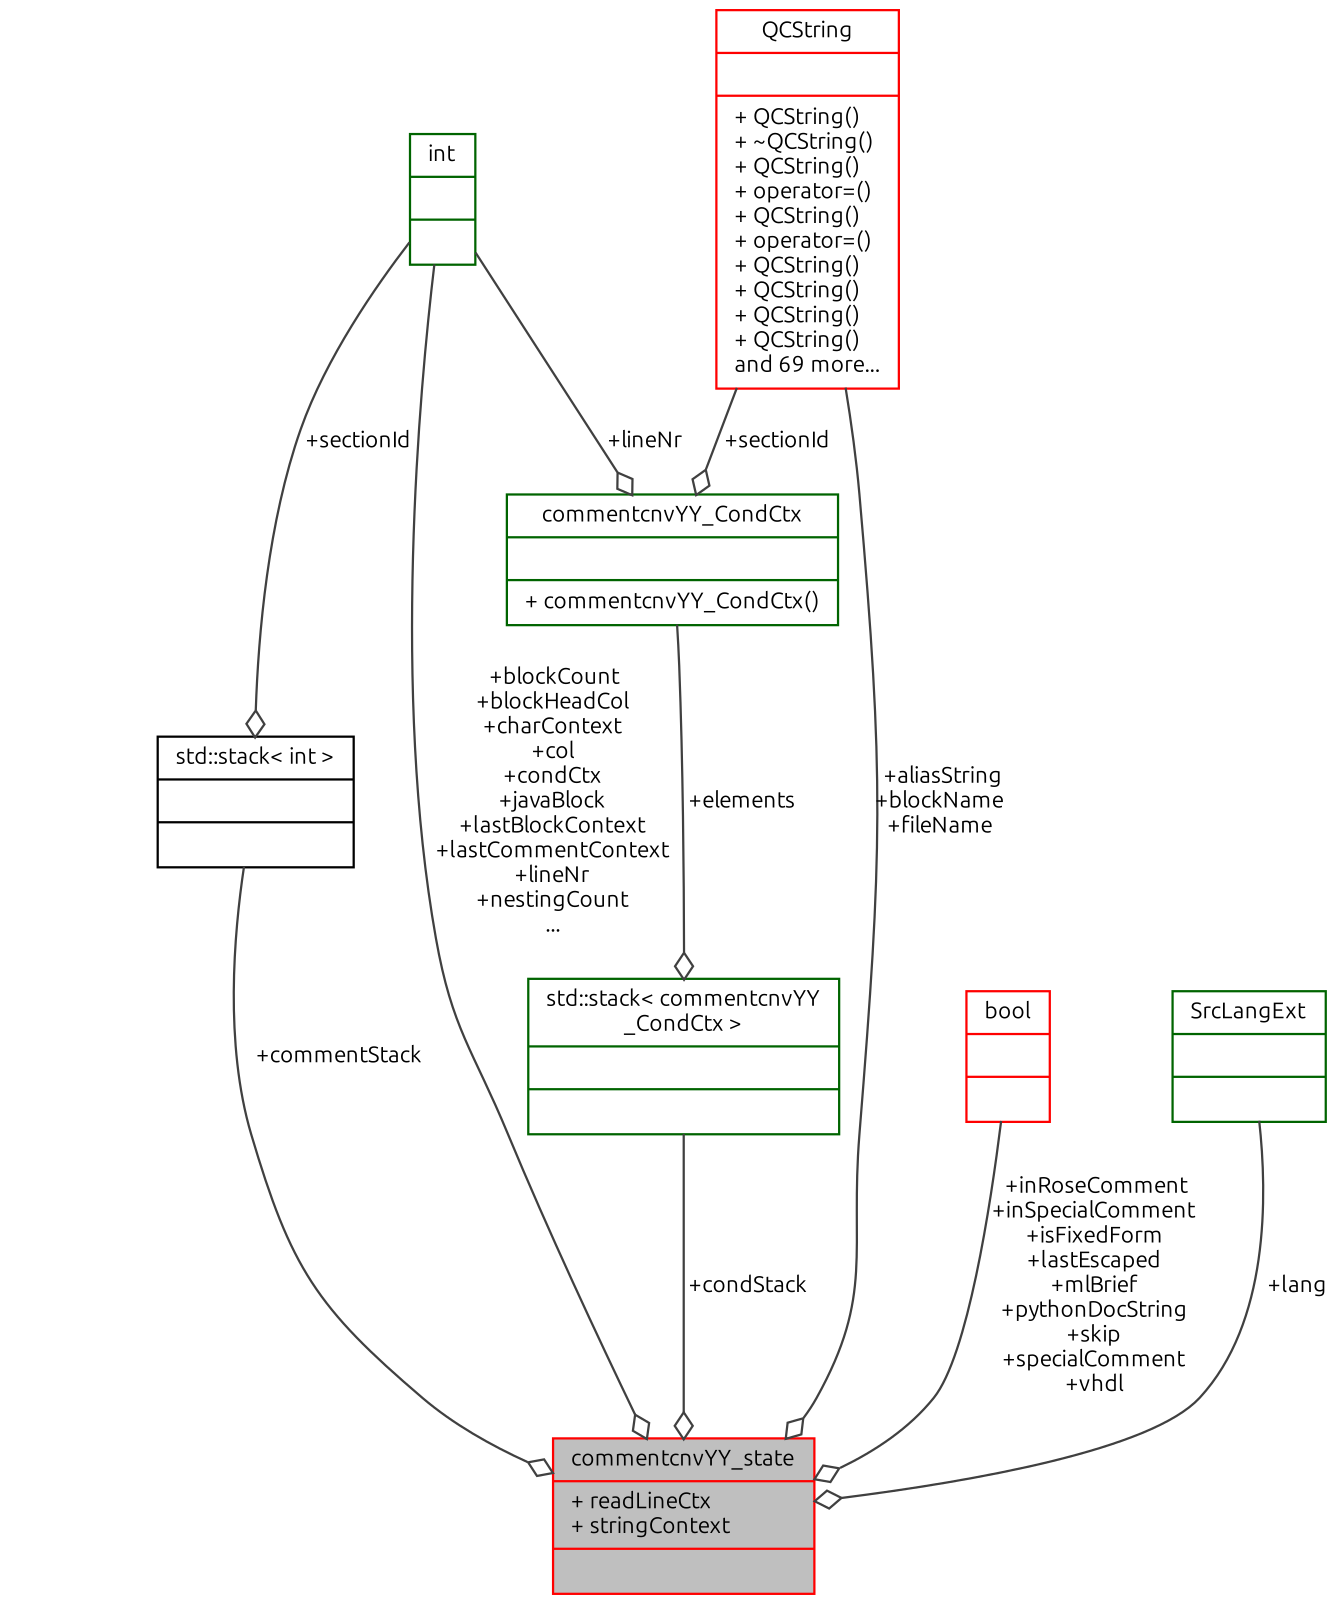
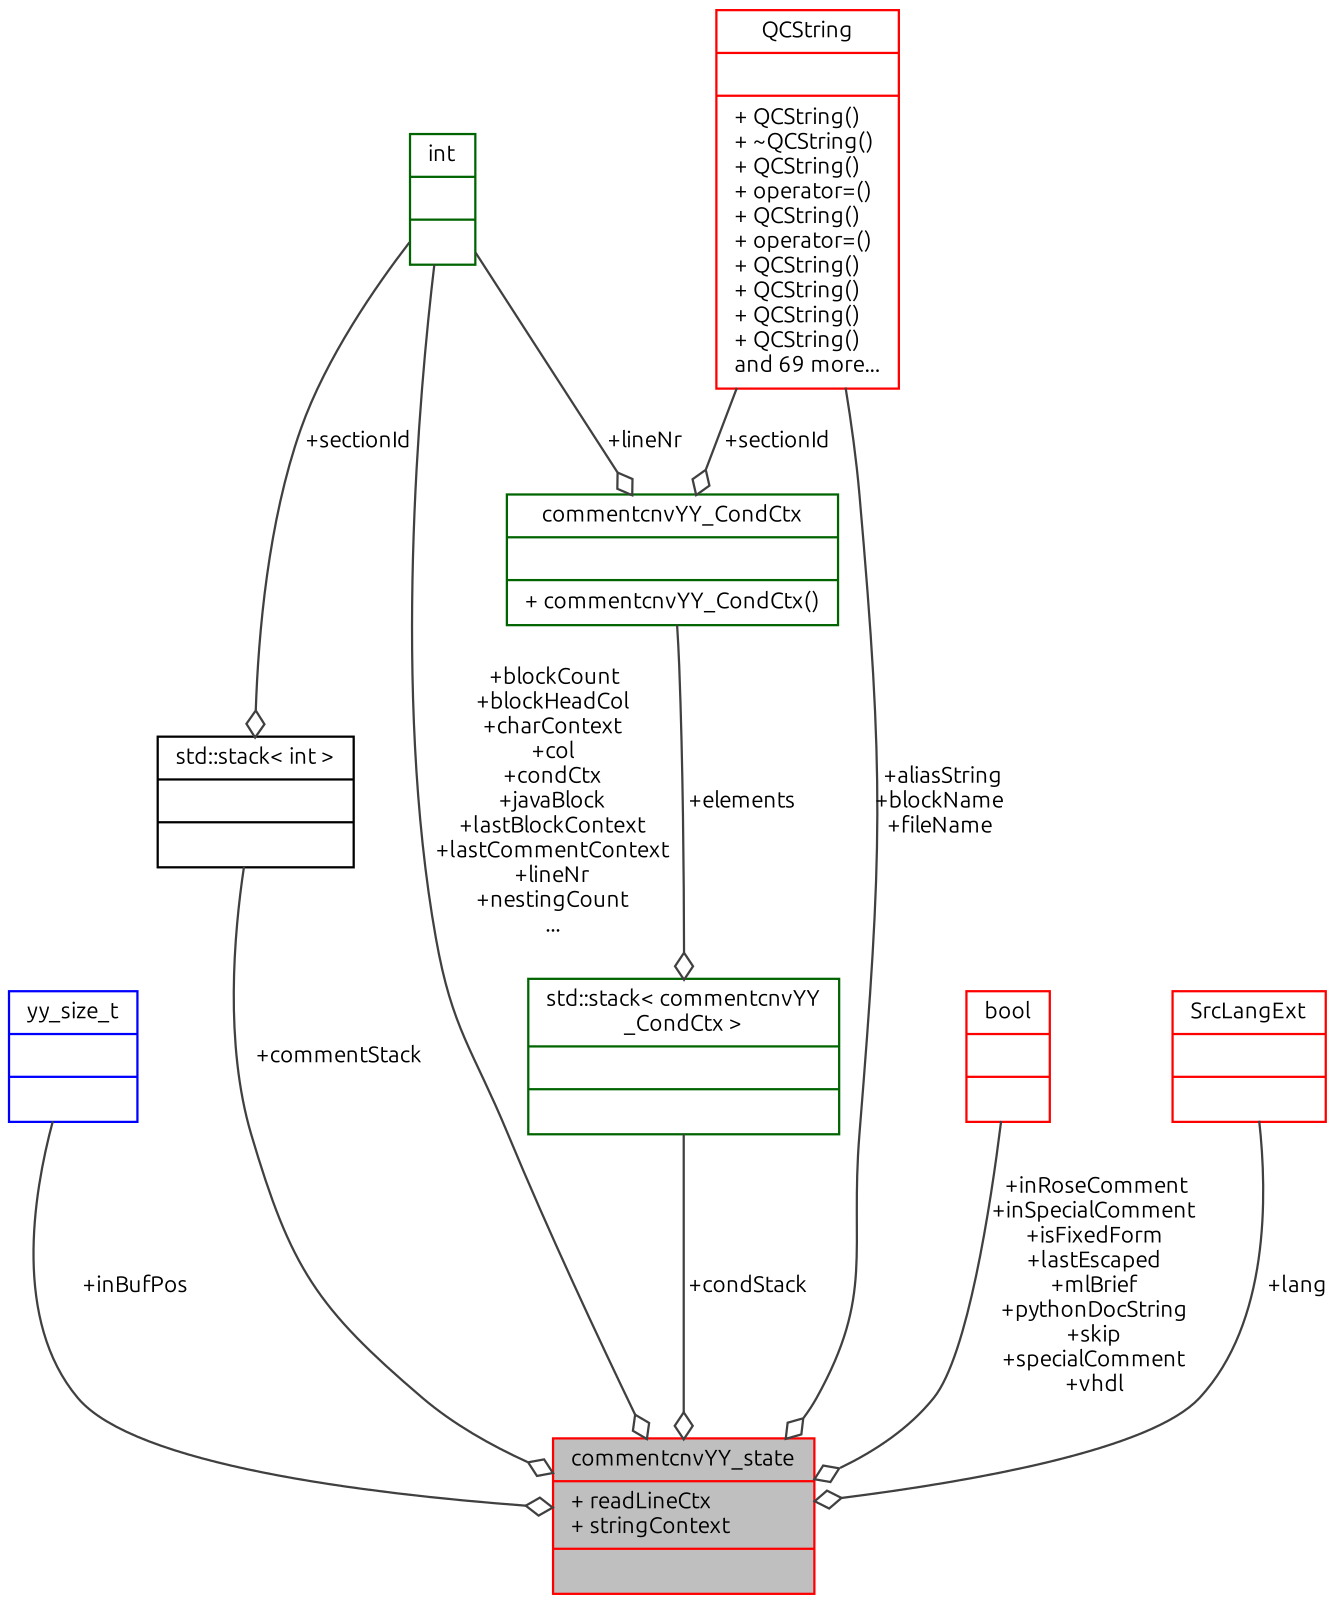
none -> (73, 1057)
(1249, 1057) -> (1249, 1057)
